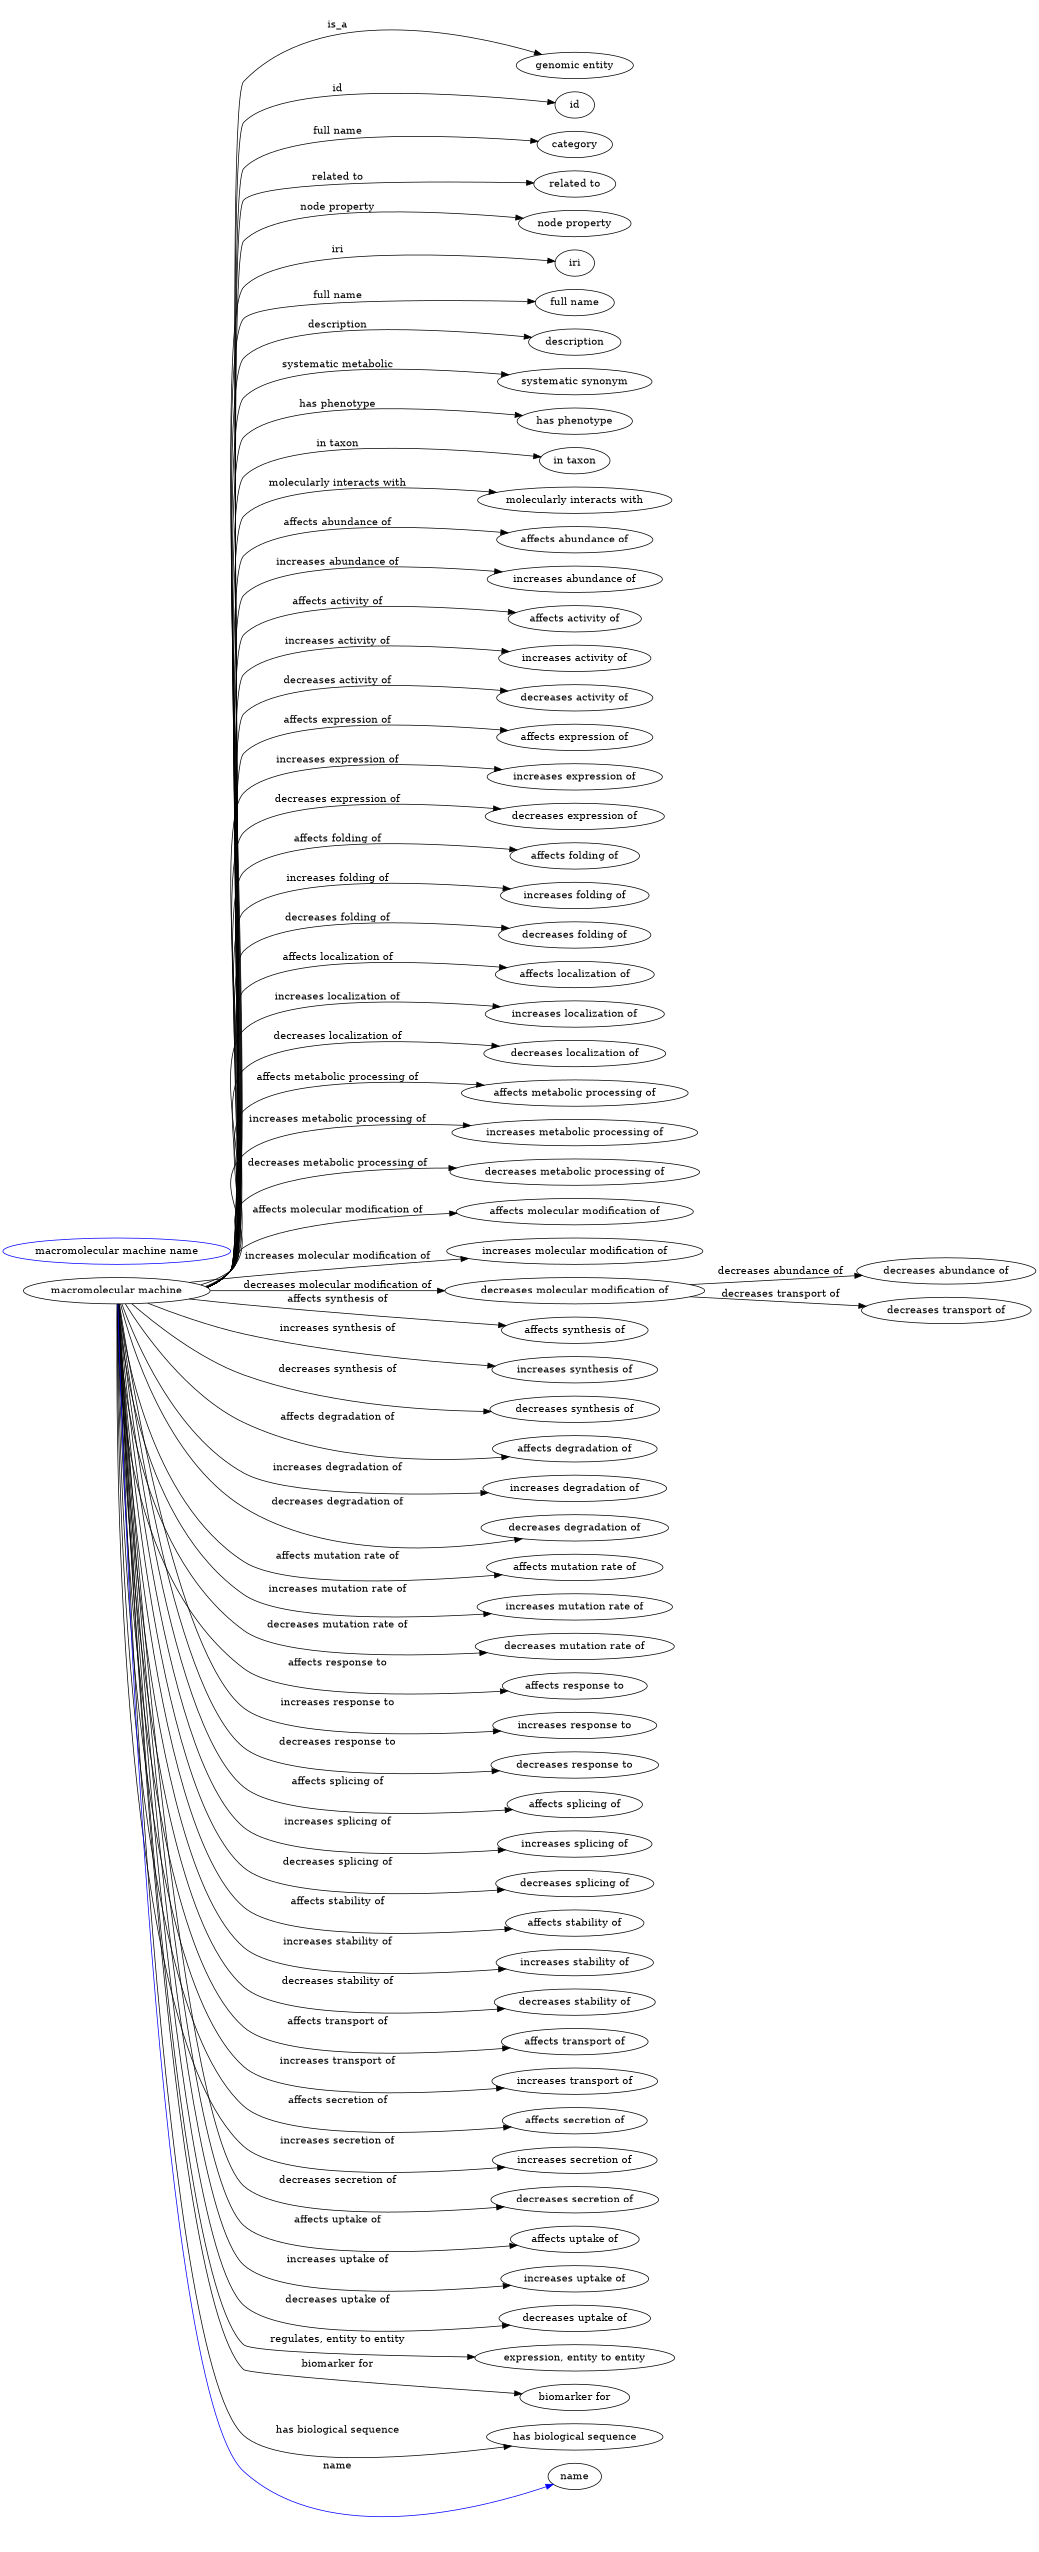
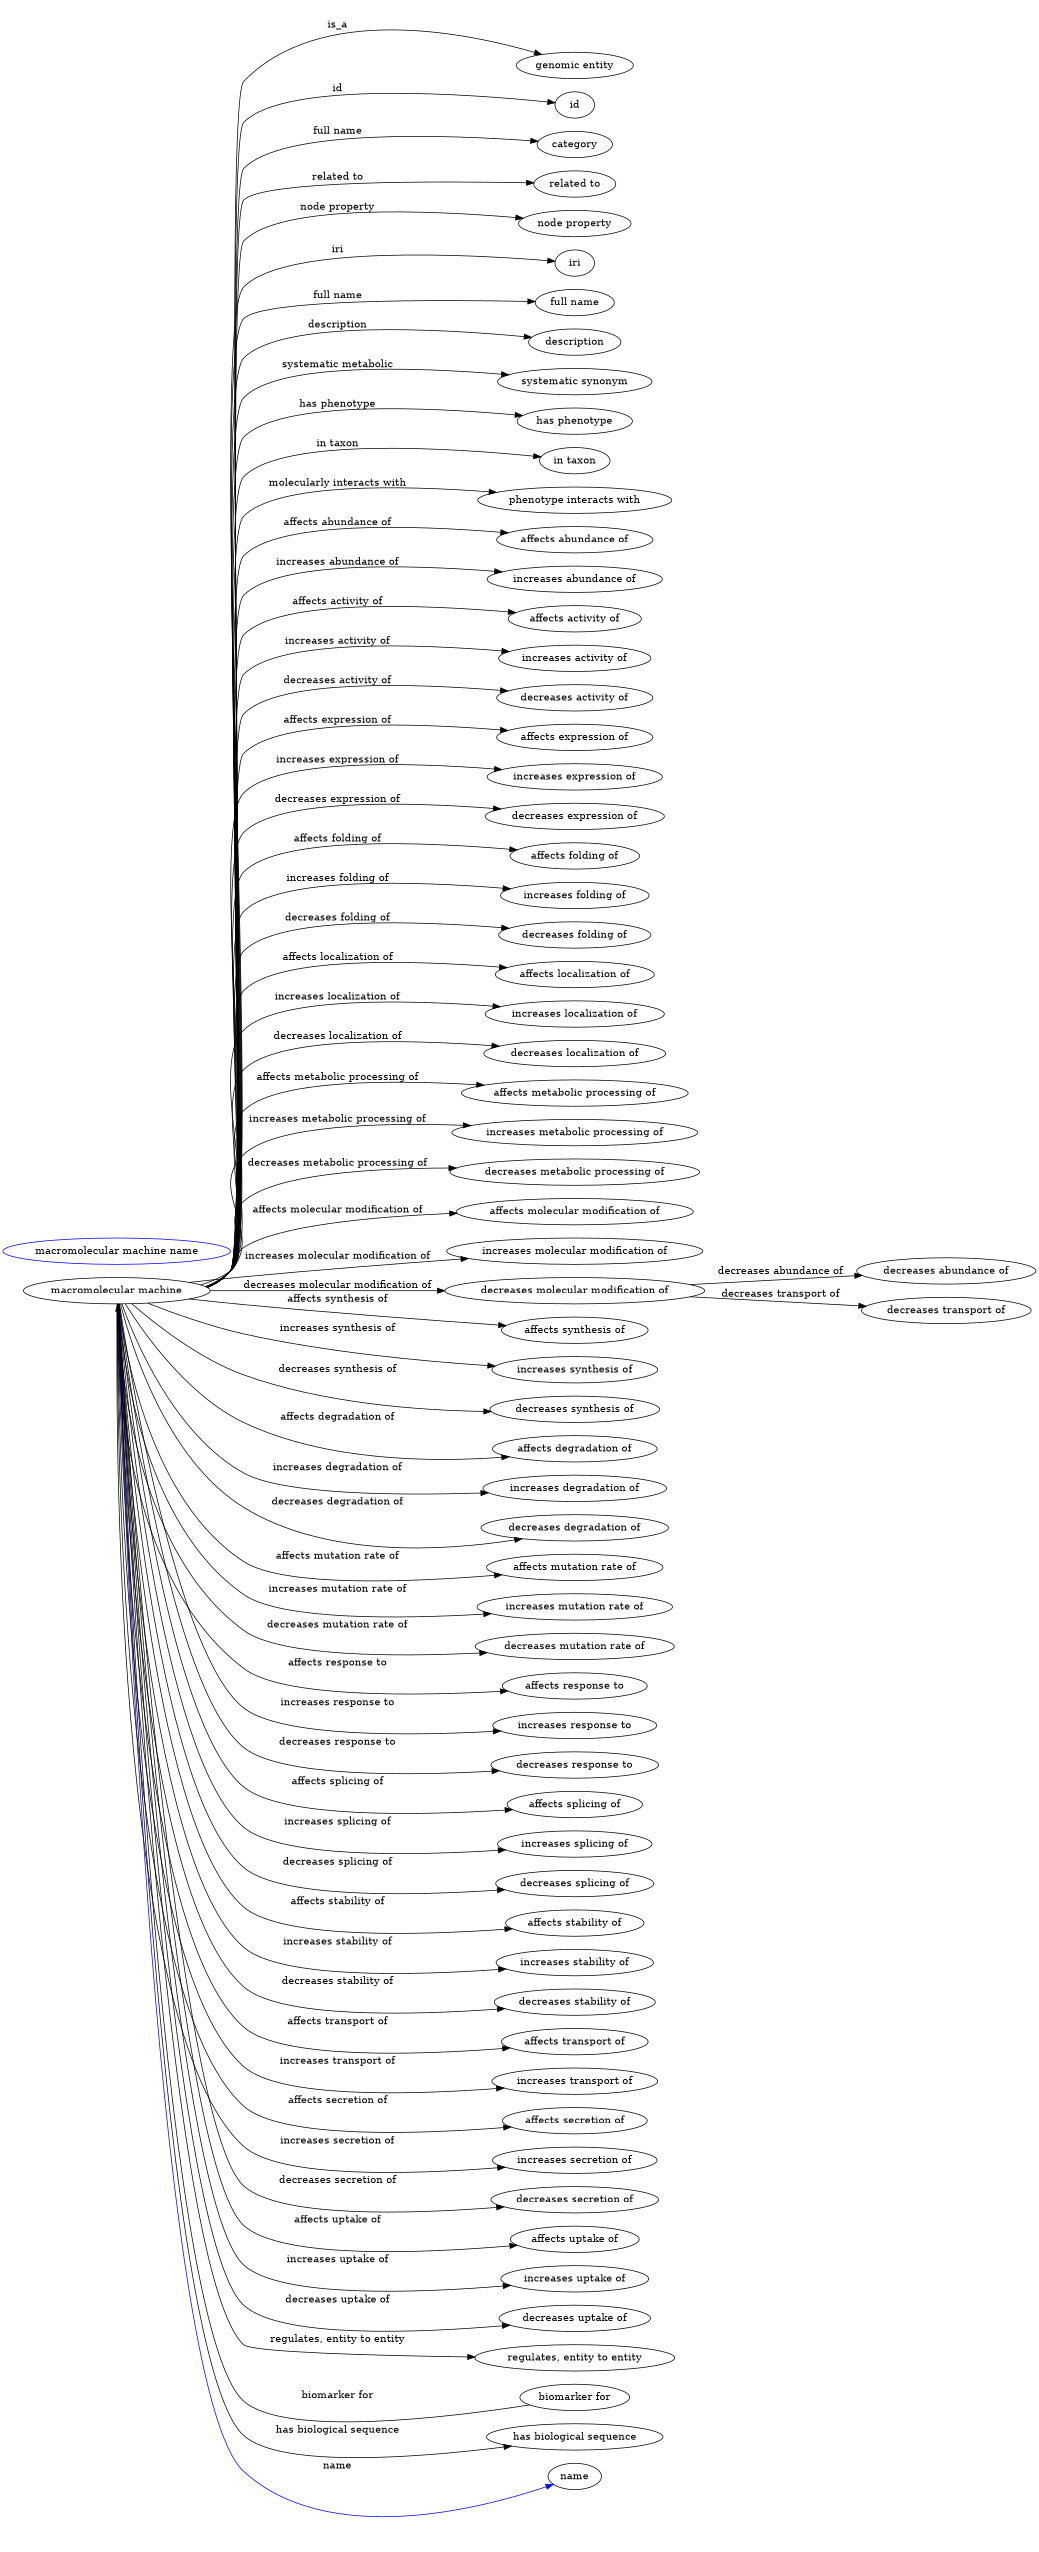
(575, 500) -> (575, 500)
(202, 2244) -> (184, 2179)
(575, 2358) -> (575, 2358)
